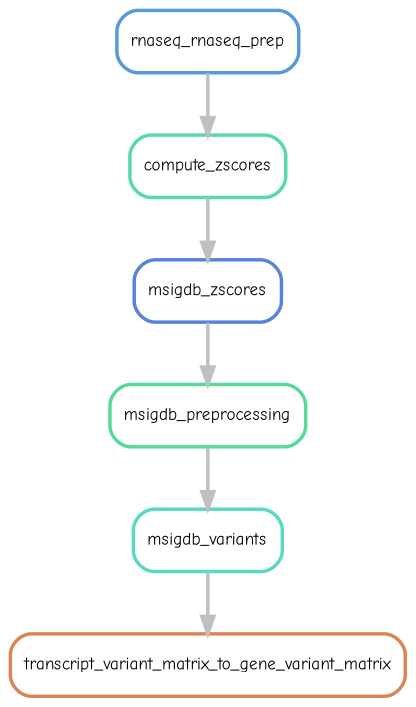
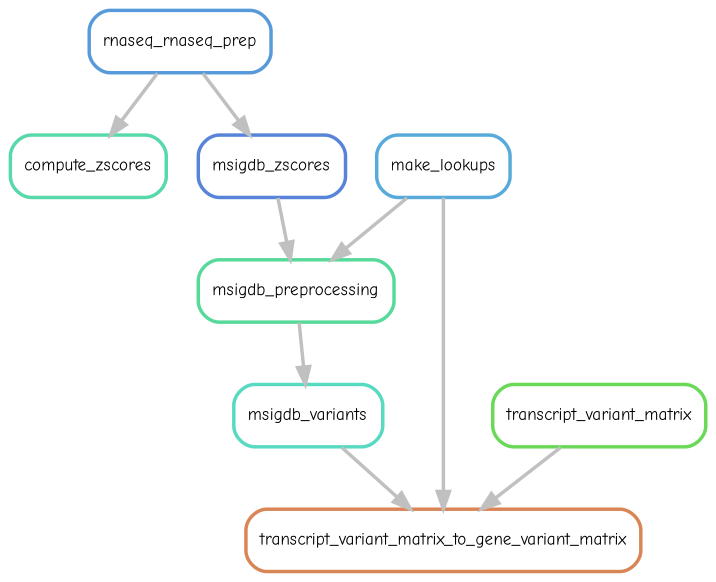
none -> (443, 166)
(208, 220) -> (221, 97)
none -> (599, 416)
